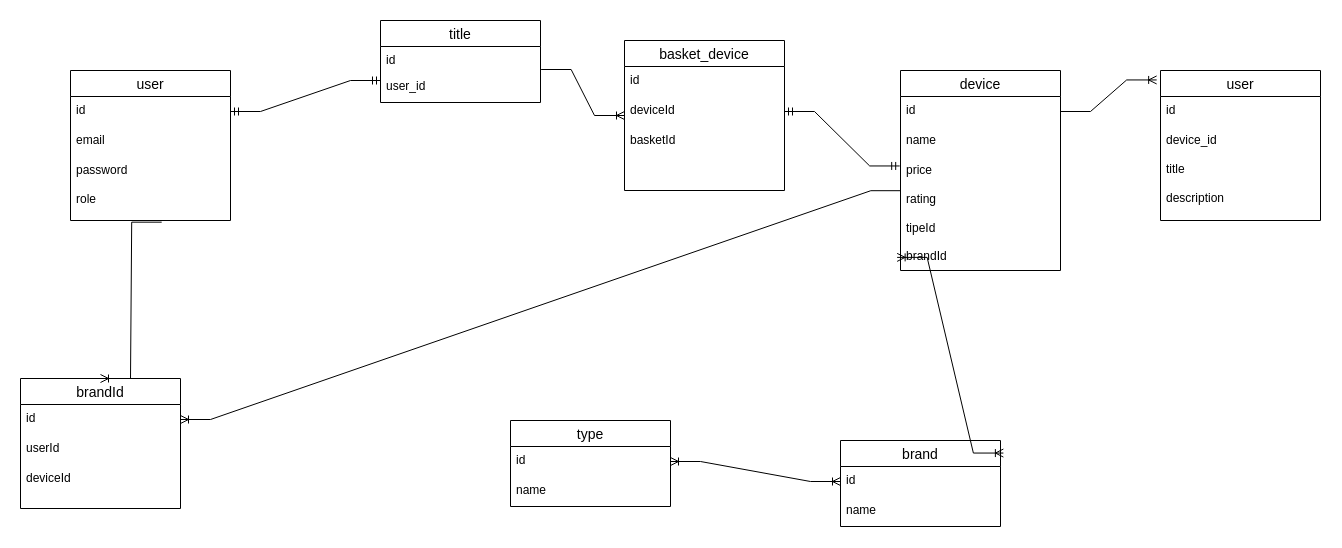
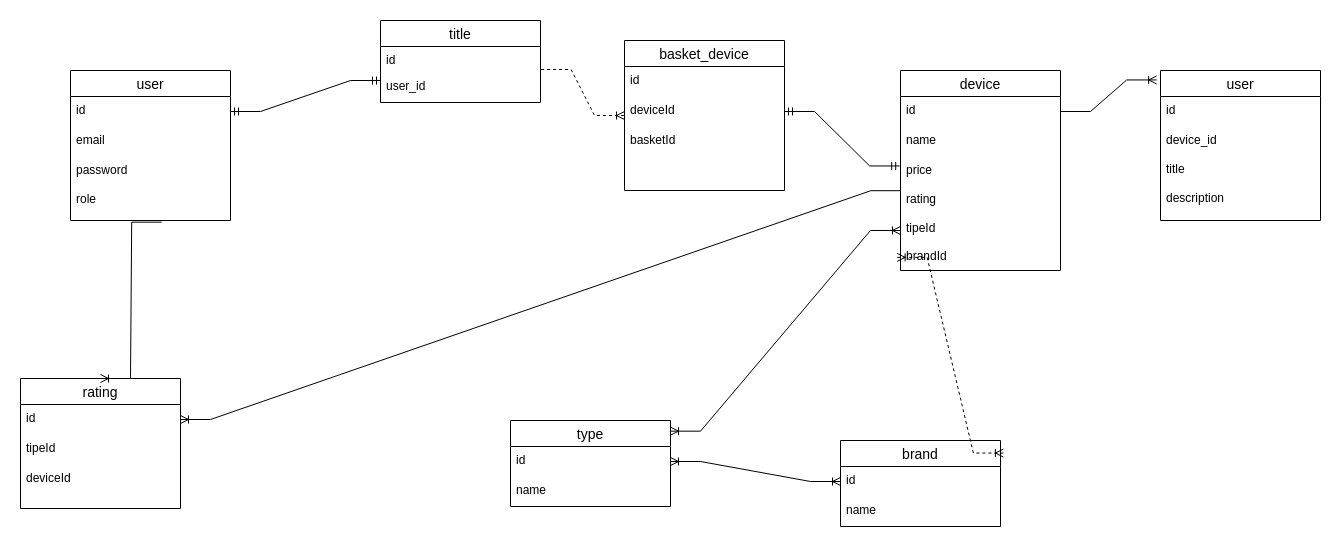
(583, 92) -> (583, 92)
none -> (785, 332)
(951, 357) -> (951, 357)
(100, 392) -> (100, 392)
(47, 449) -> (45, 449)
